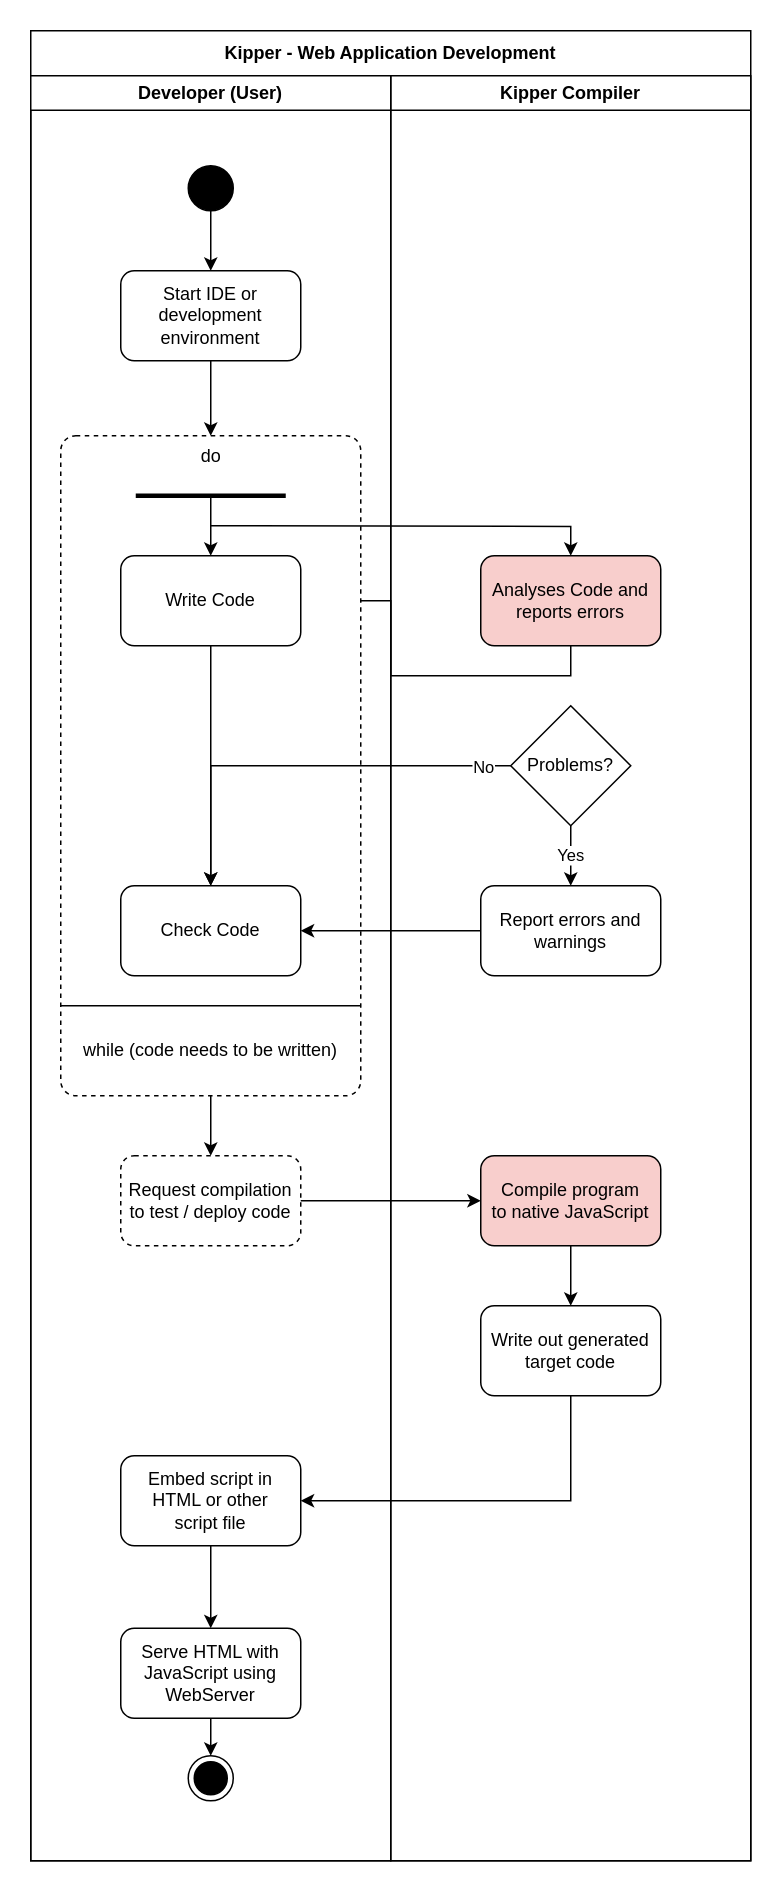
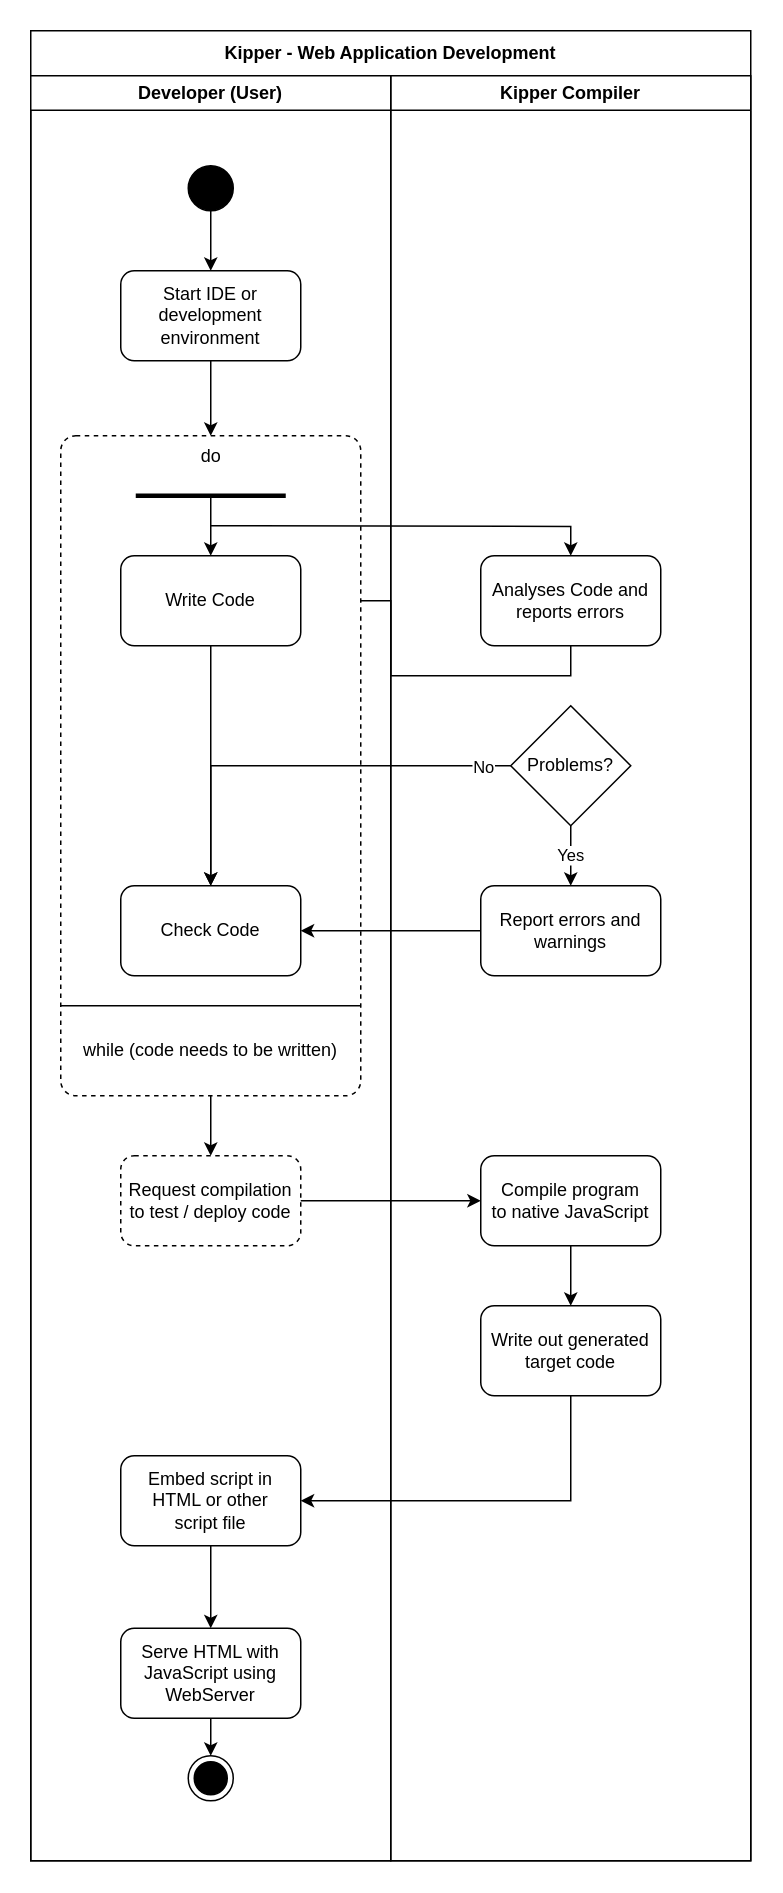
(571, 601) -> (571, 601)
(571, 1201) -> (571, 1201)
